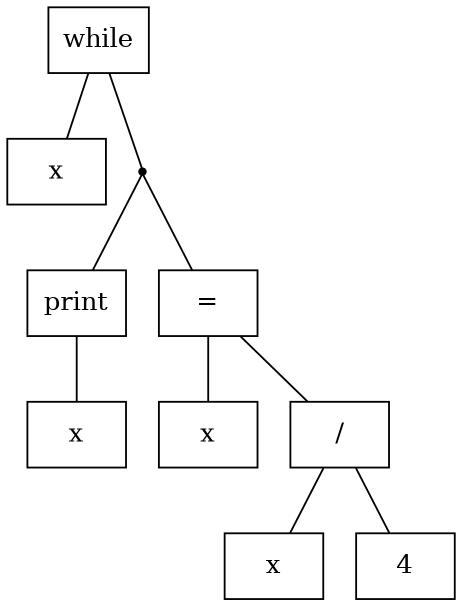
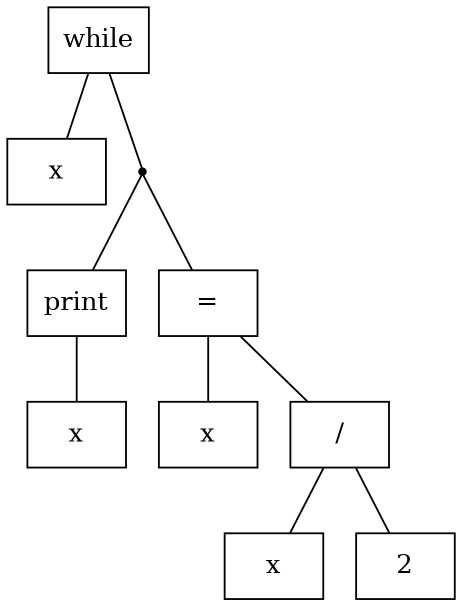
(405, 566) -> (405, 566)
